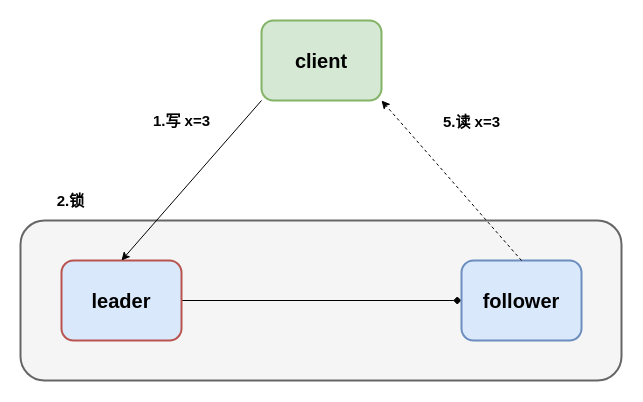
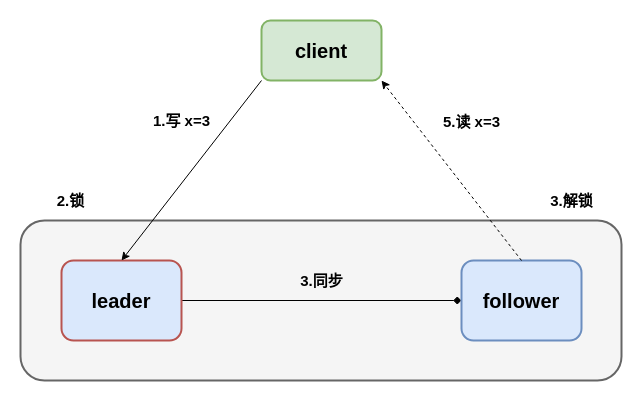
(322, 61) -> (322, 51)
none -> (572, 201)
none -> (321, 281)
